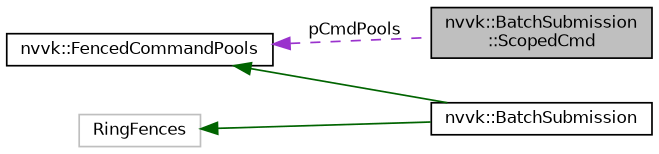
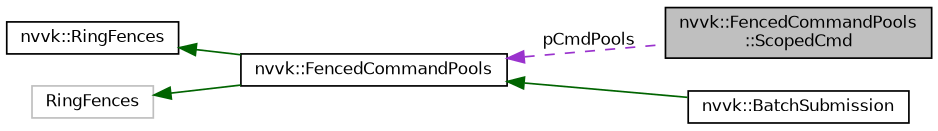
(542, 33) -> (799, 33)
none -> (93, 38)
(324, 125) -> (206, 89)
